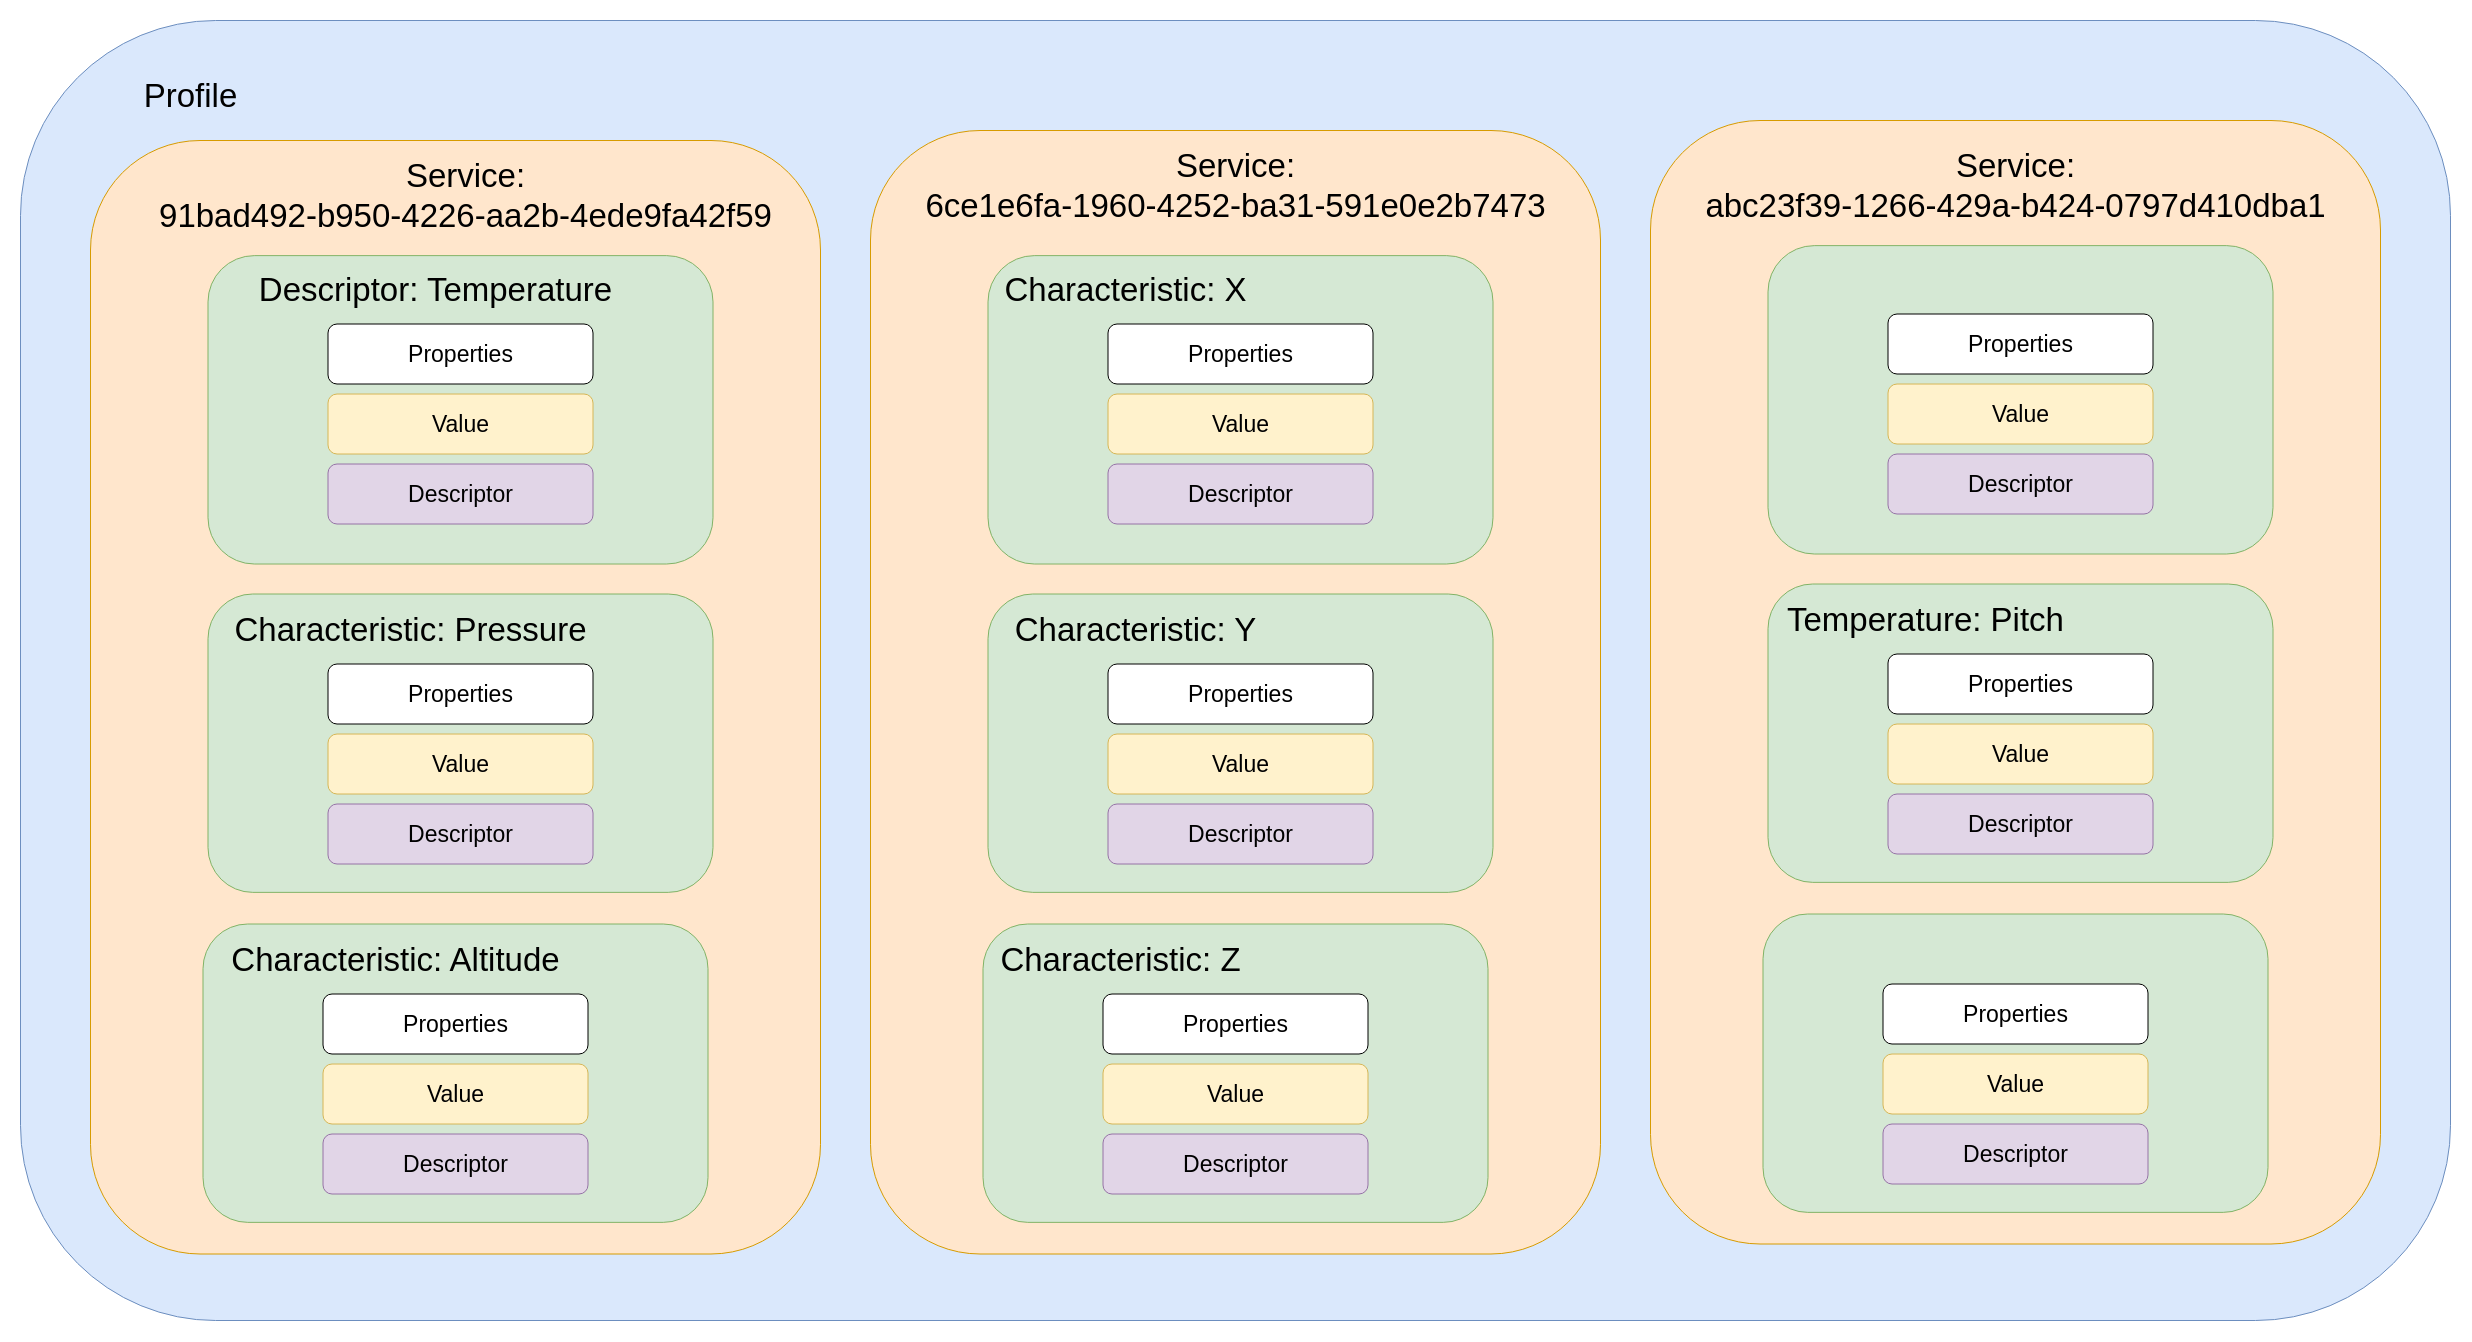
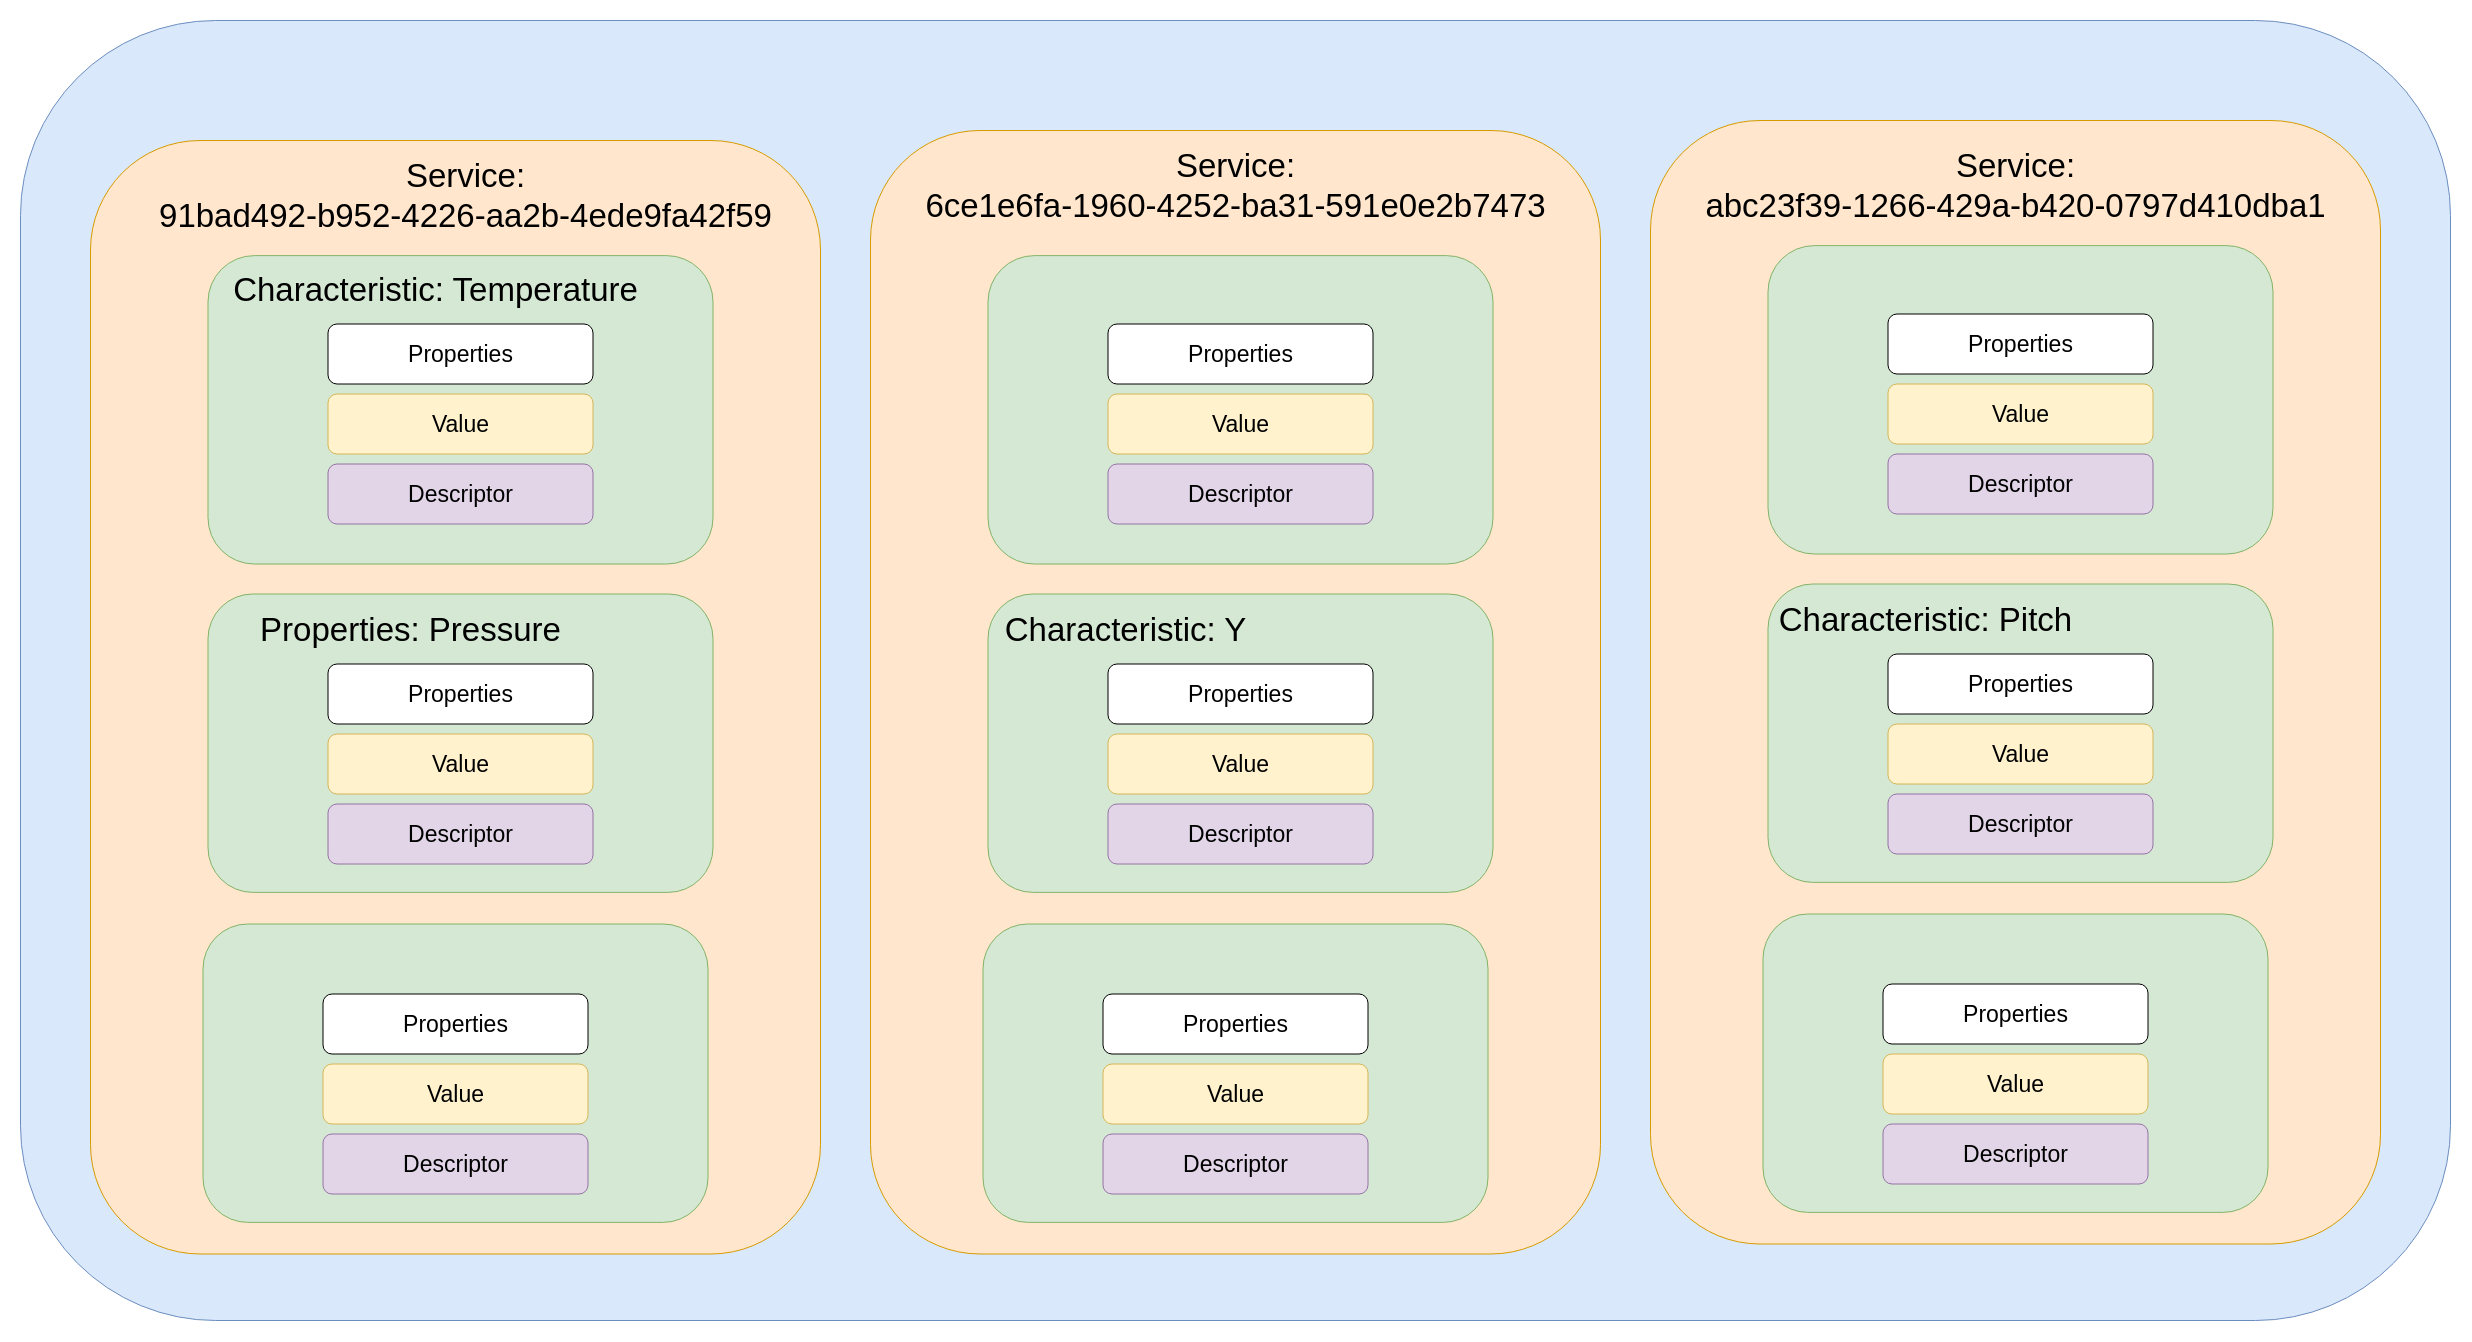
(191, 96) -> none
(2016, 186) -> (2016, 186)
(466, 196) -> (466, 196)
(1126, 289) -> none
(436, 290) -> (436, 290)
(1926, 620) -> (1926, 620)
(1136, 629) -> (1126, 629)
(411, 630) -> (411, 630)
(396, 959) -> none
(1121, 959) -> none
